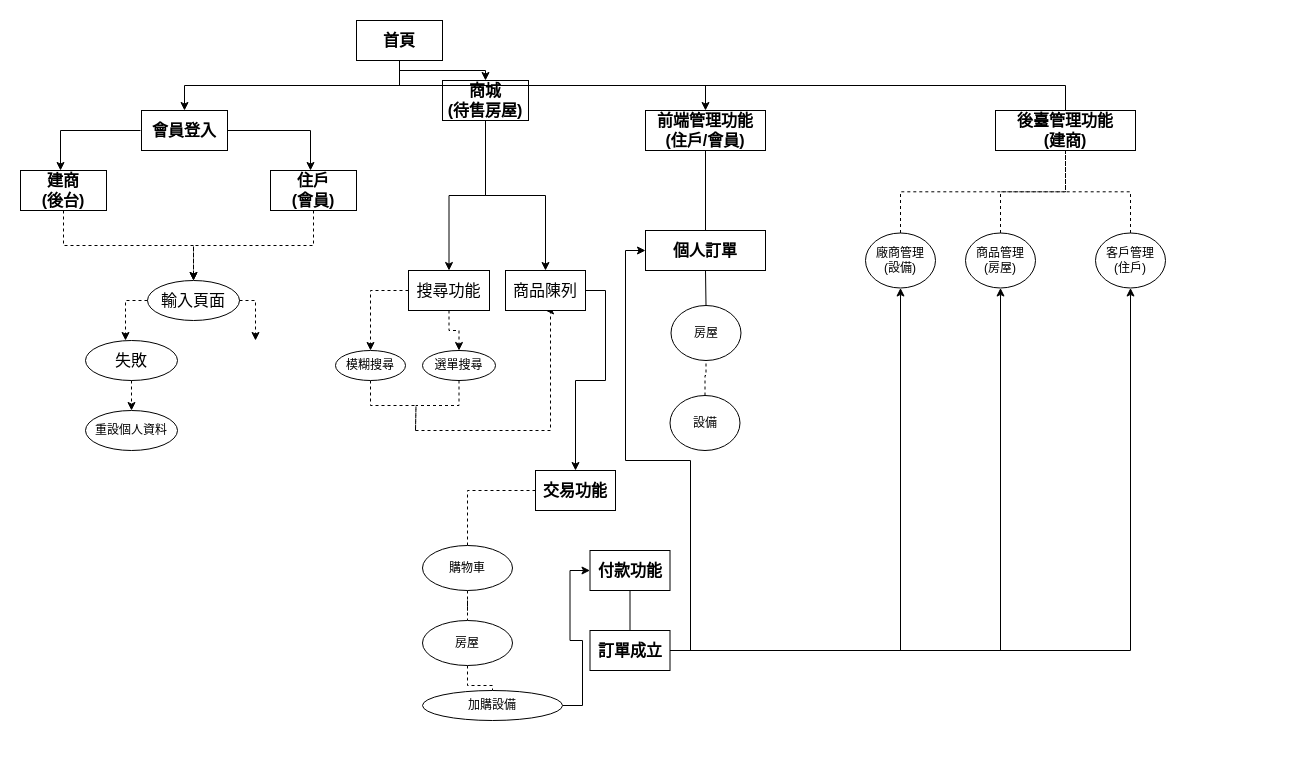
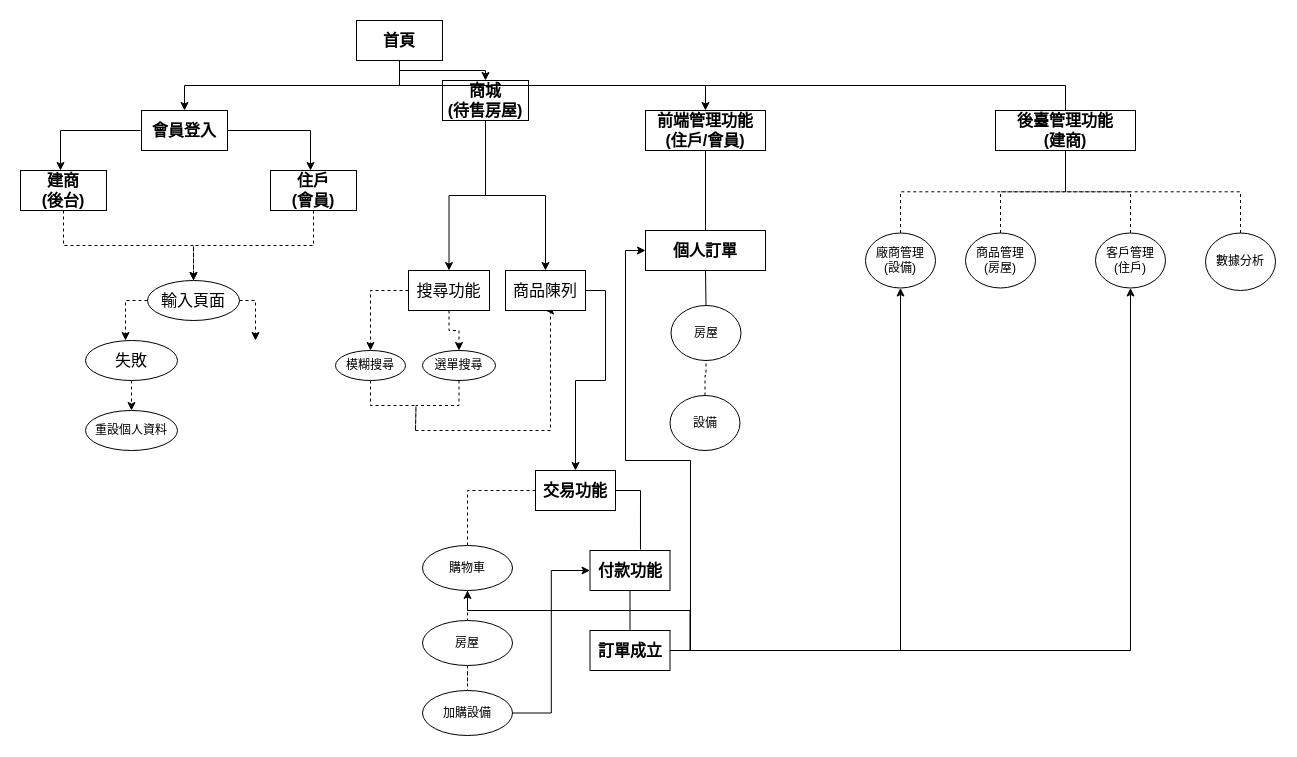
none -> (1207, 192)
none -> (1241, 262)
(1001, 471) -> (579, 611)
none -> (640, 508)
(493, 706) -> (468, 713)
